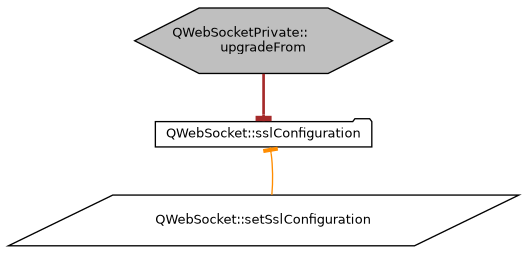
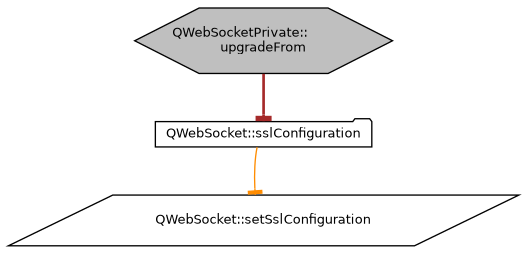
(273, 174) -> (255, 168)
